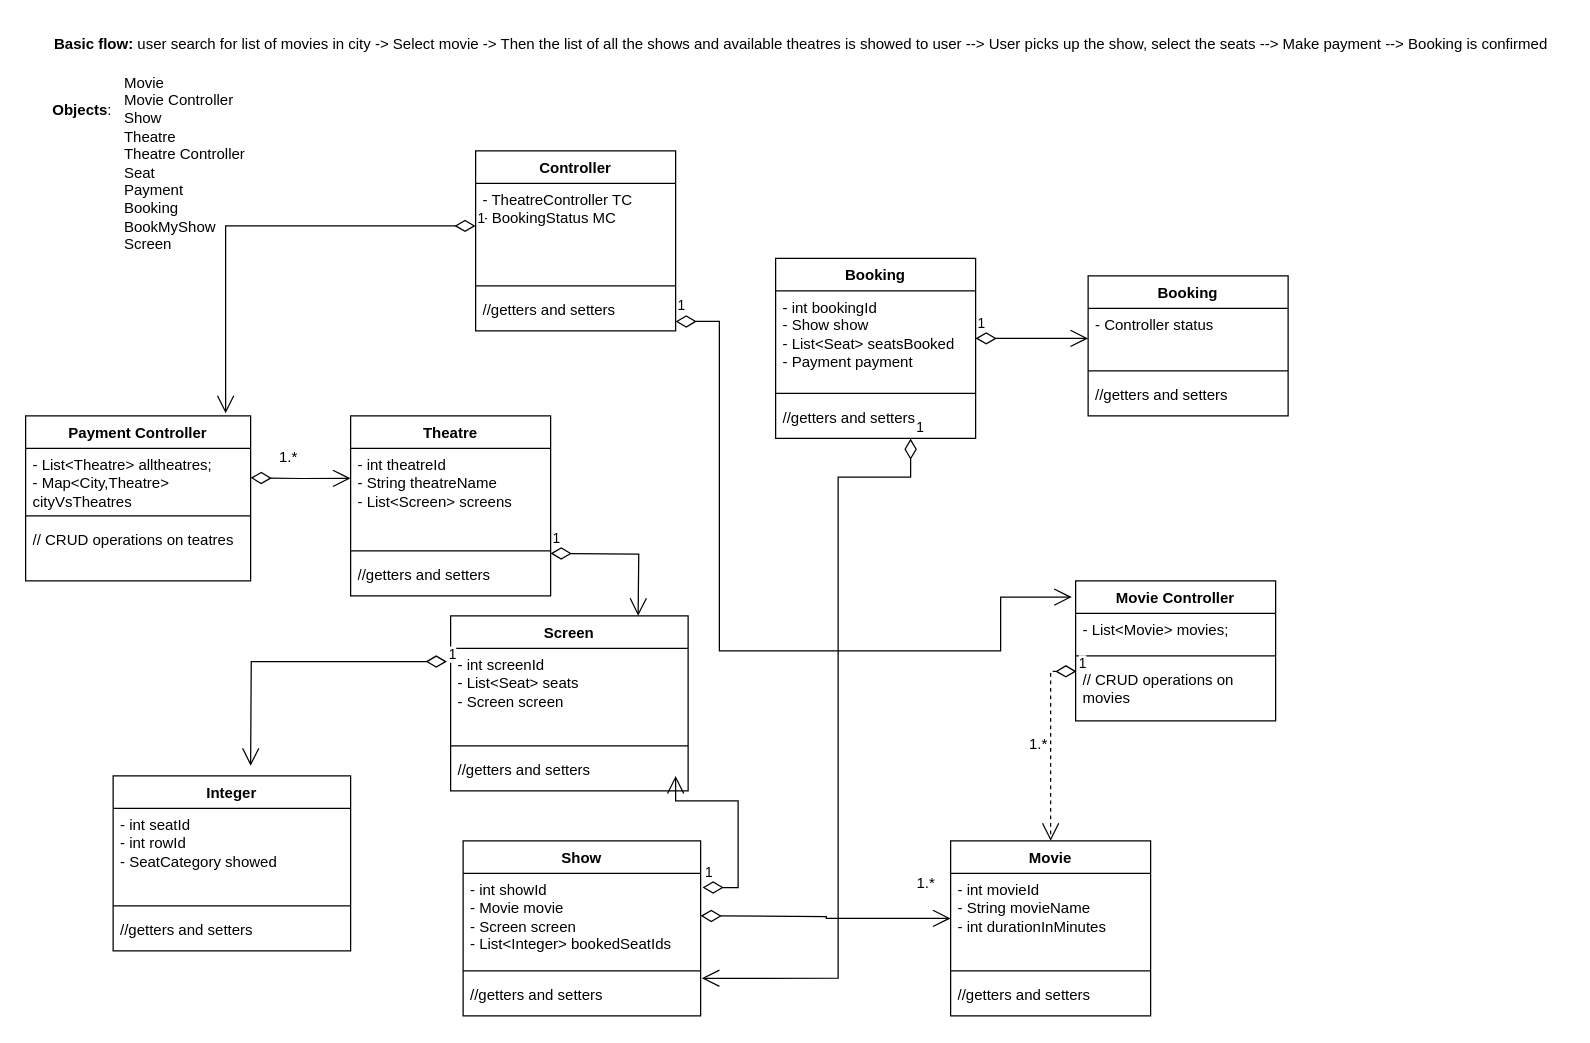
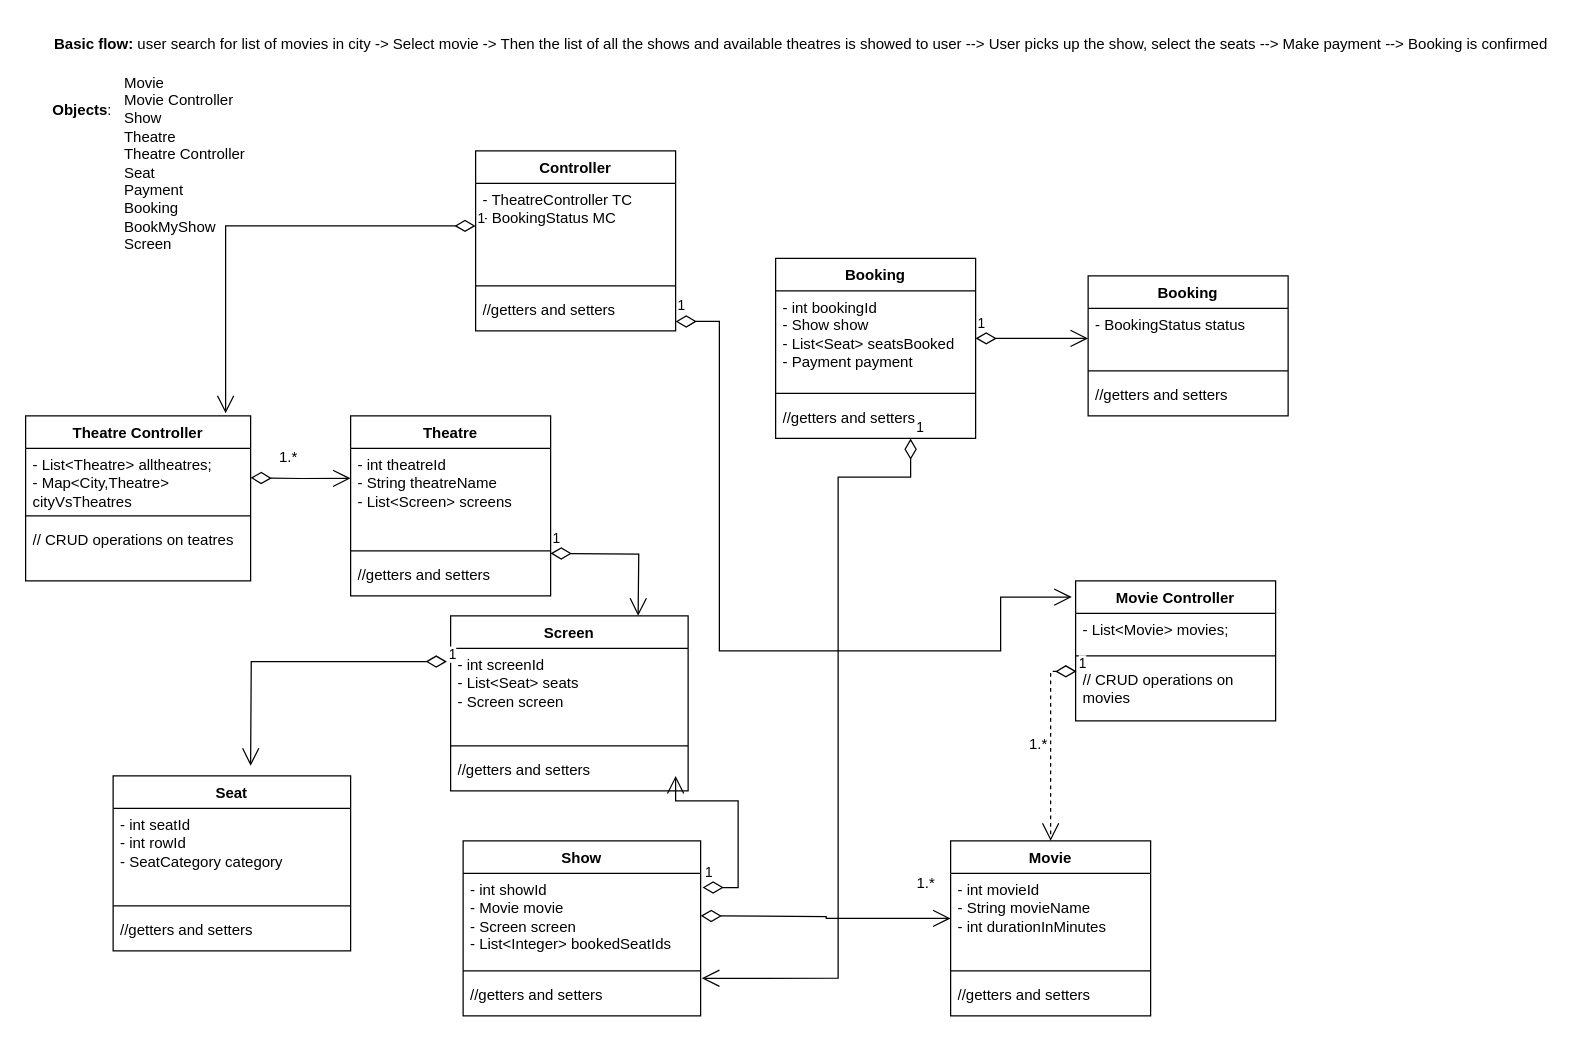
(1168, 326) -> (1182, 326)
(138, 433) -> (138, 433)
(232, 793) -> (232, 793)
(205, 844) -> (213, 844)
